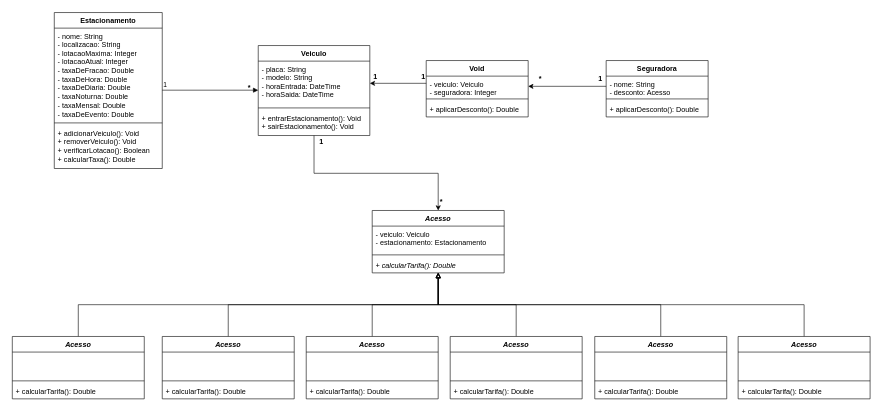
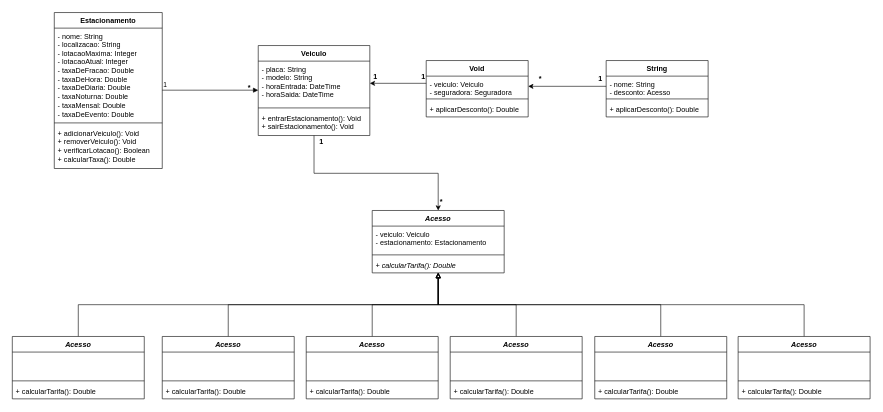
(657, 69) -> (657, 69)
(469, 89) -> (475, 89)
